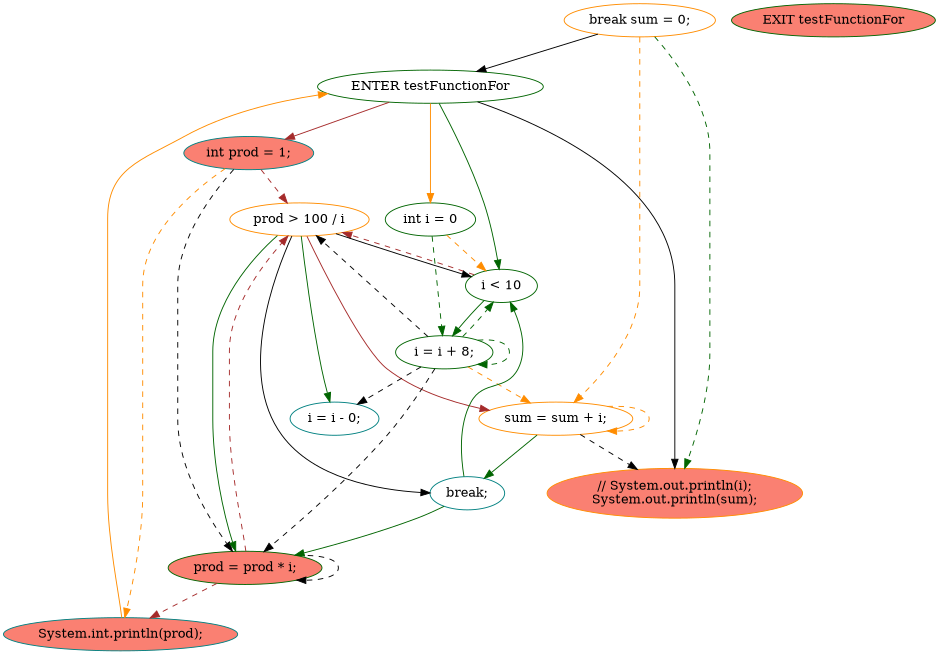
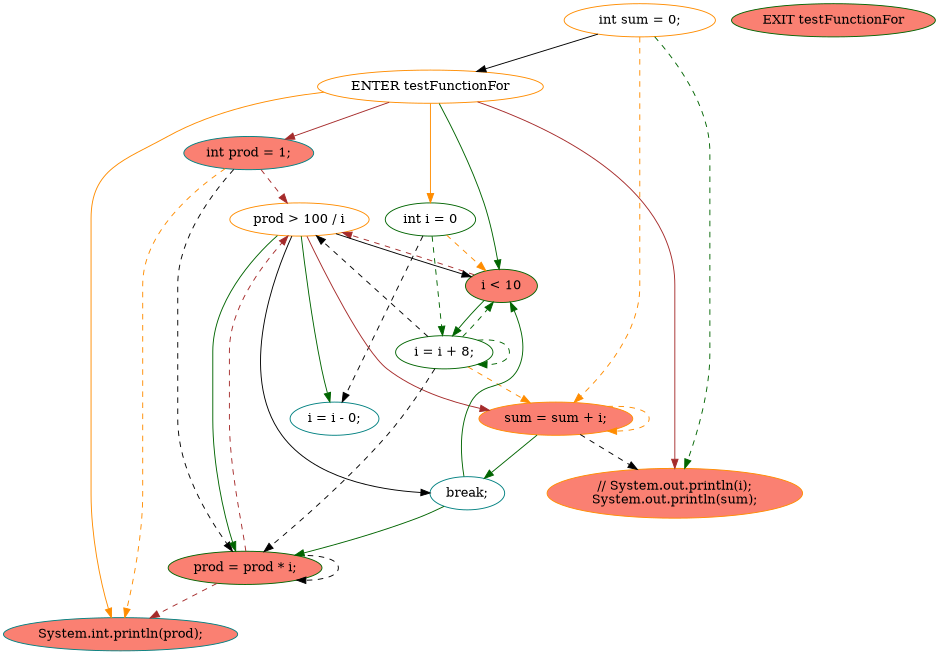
(640, 20) -> (640, 20)
(430, 87) -> (430, 87)
(661, 232) -> (661, 232)
(501, 286) -> (501, 286)
(108, 288) -> (91, 273)
(393, 383) -> (385, 315)
(556, 419) -> (556, 419)
